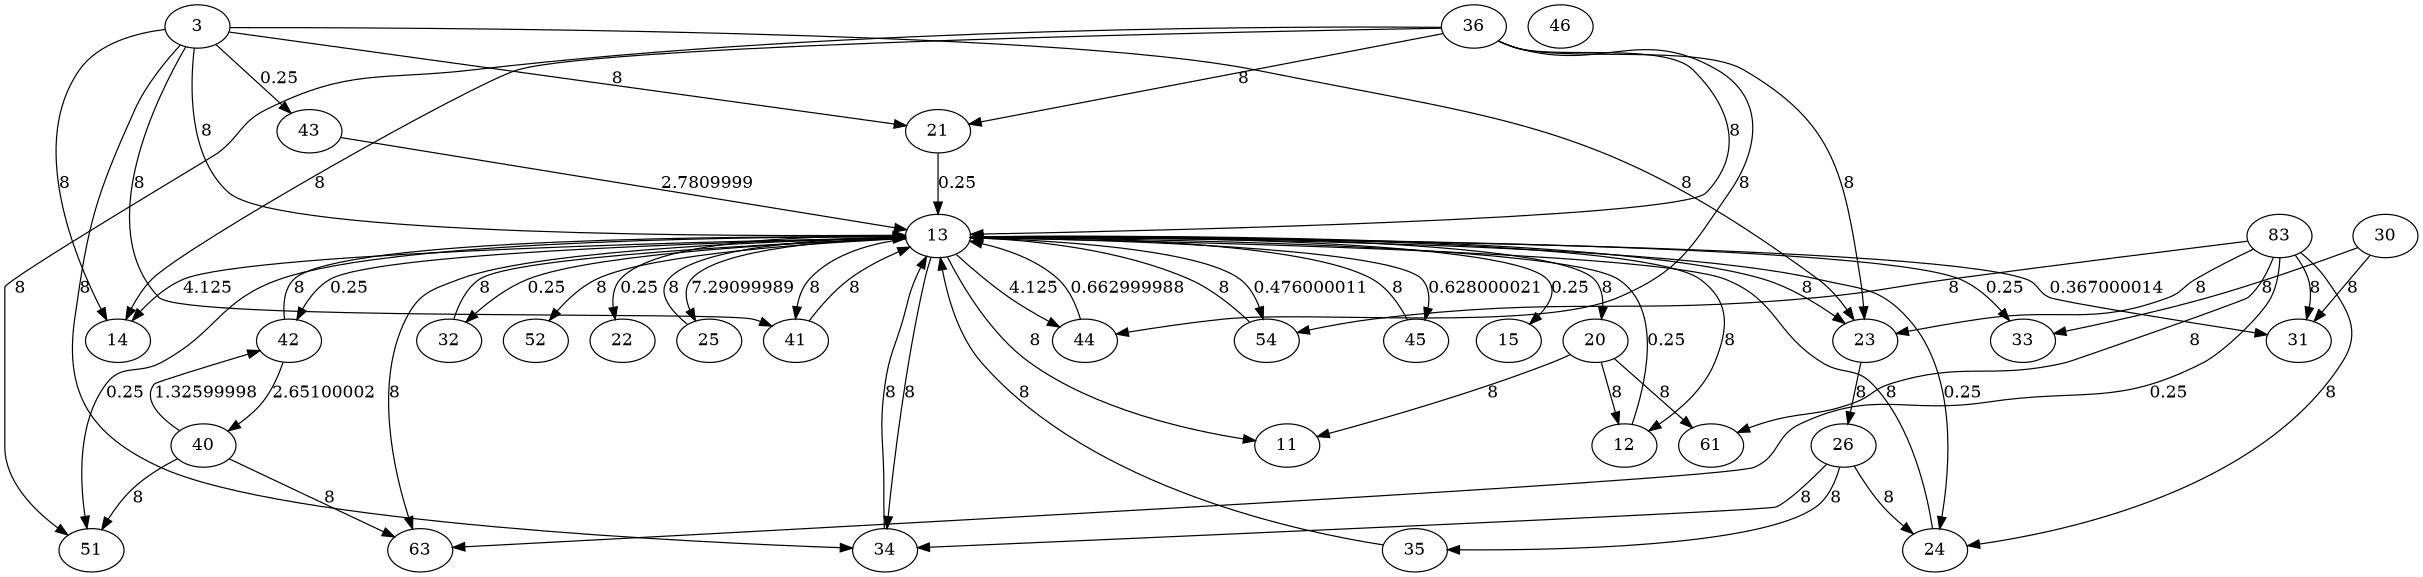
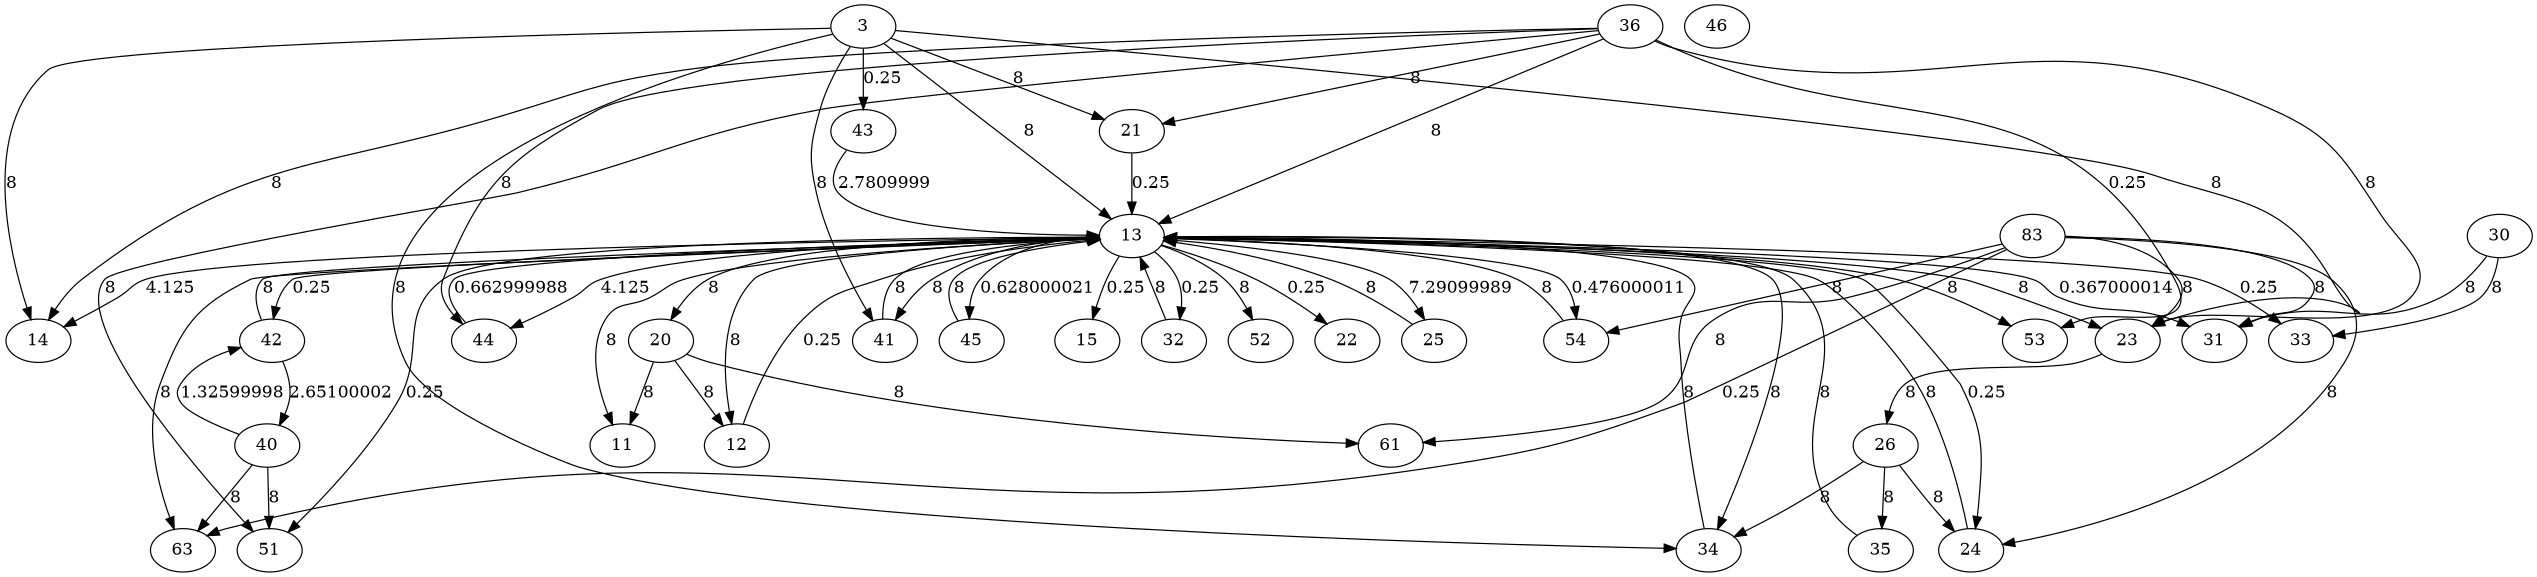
none -> (2035, 341)
